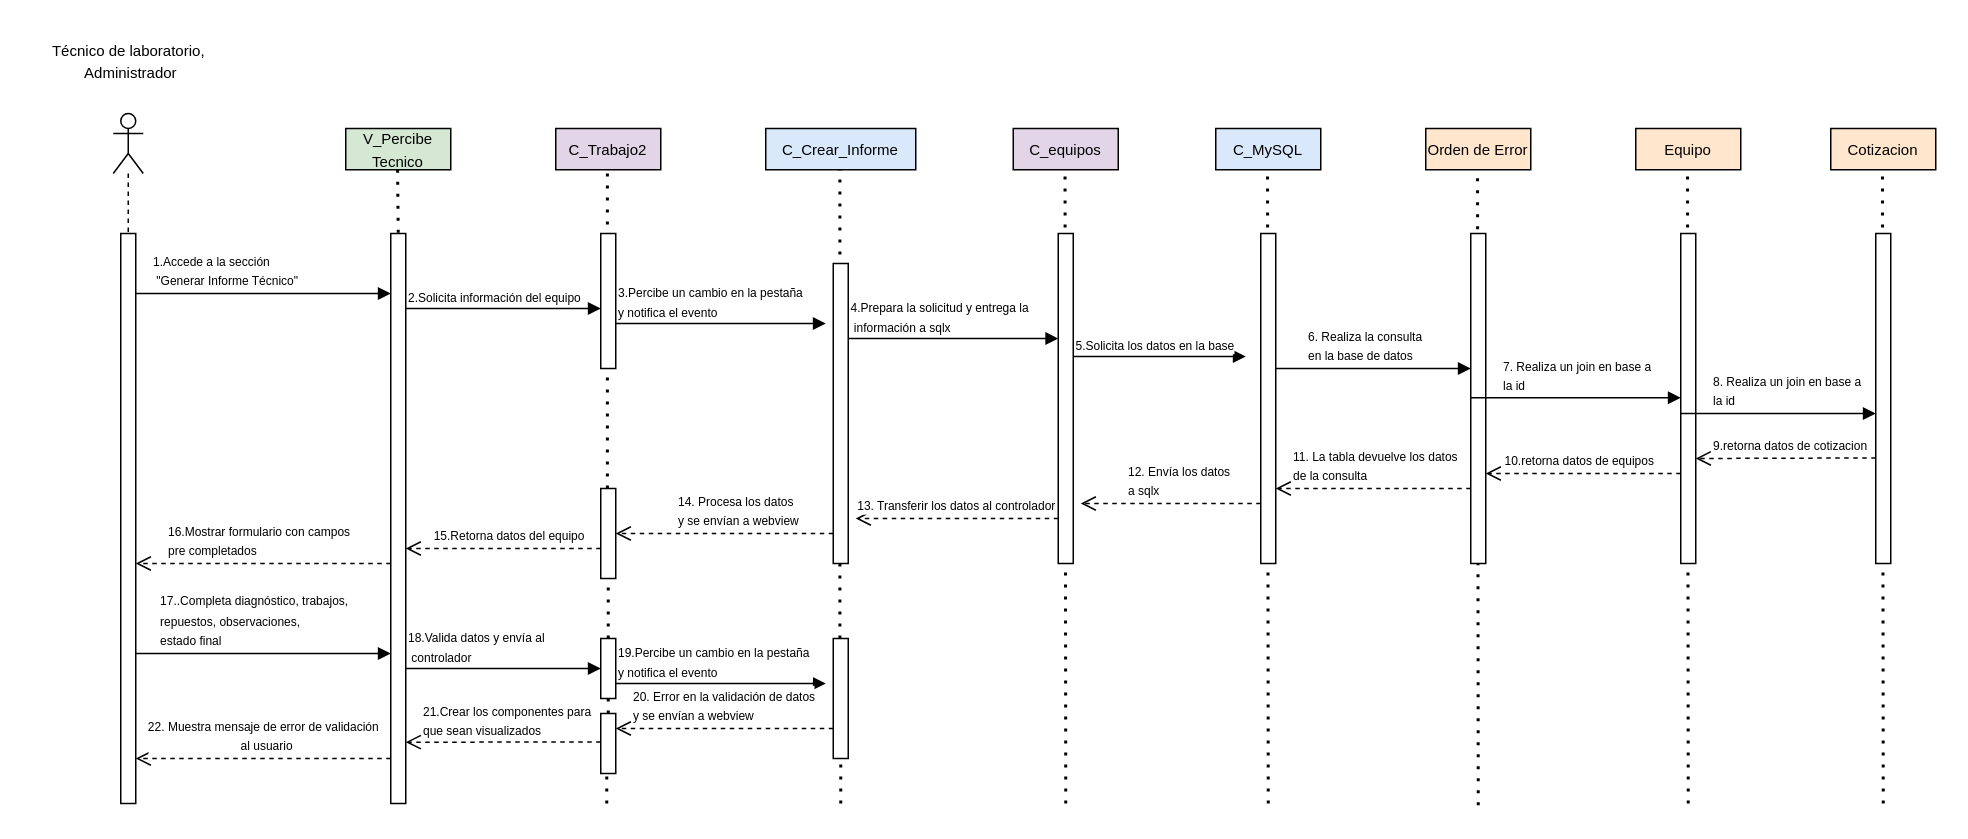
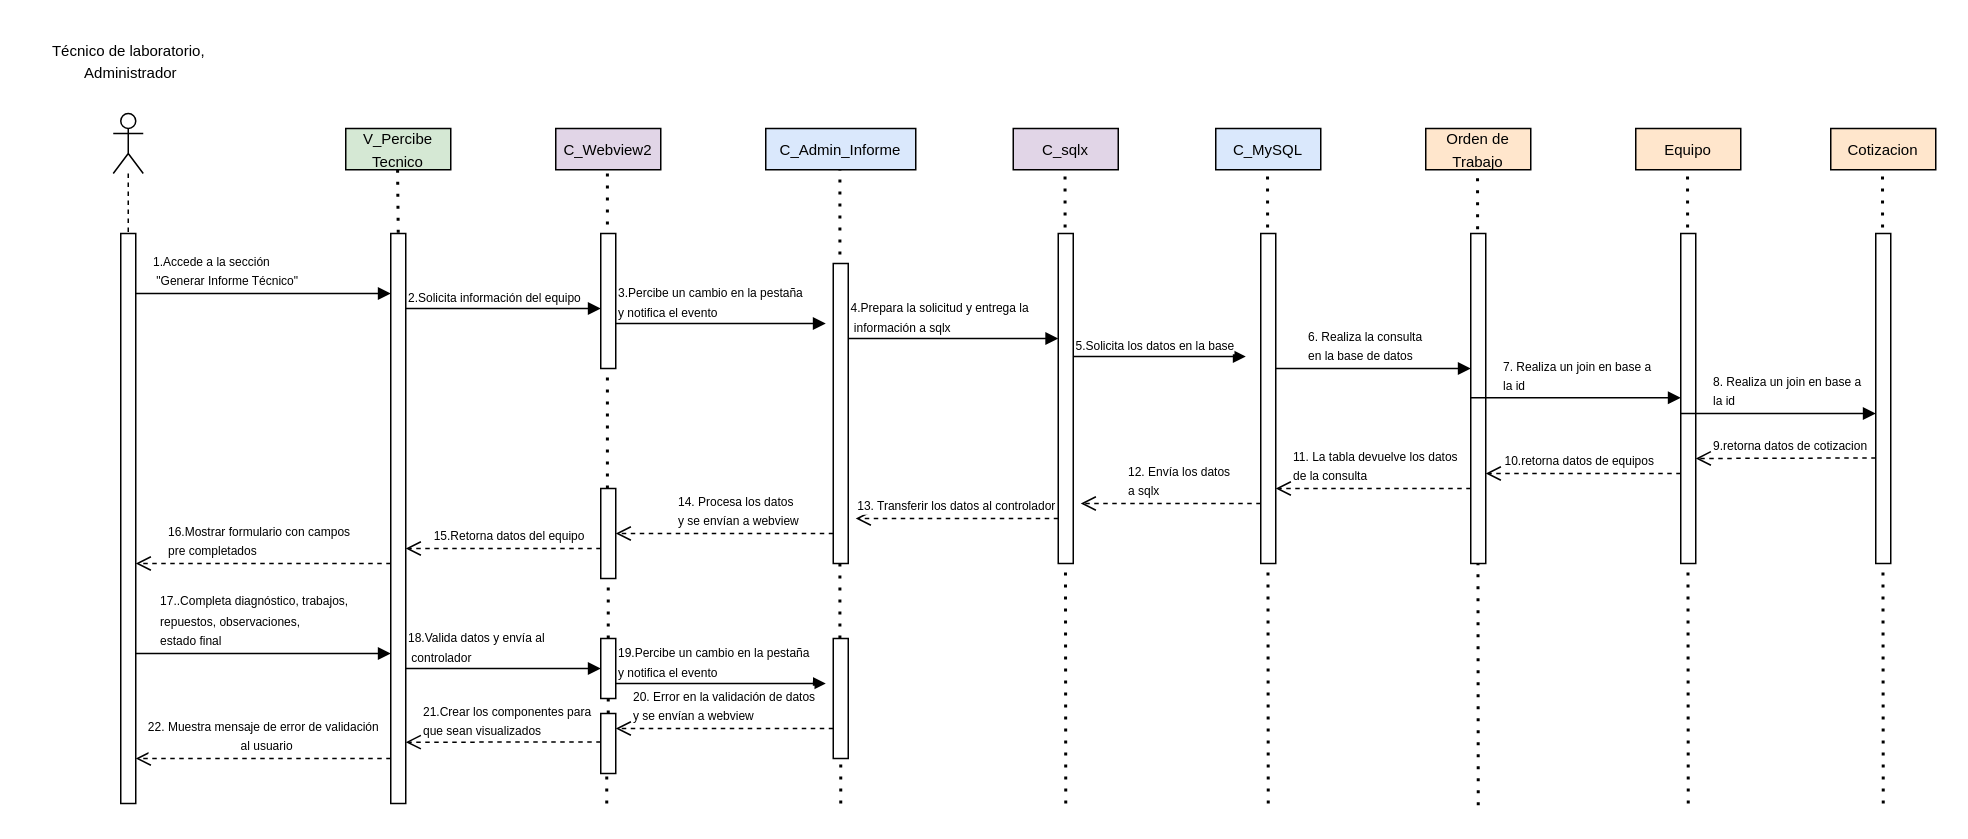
(608, 149) -> (608, 149)
(841, 149) -> (841, 149)
(1066, 149) -> (1066, 149)
(1478, 149) -> (1478, 149)
